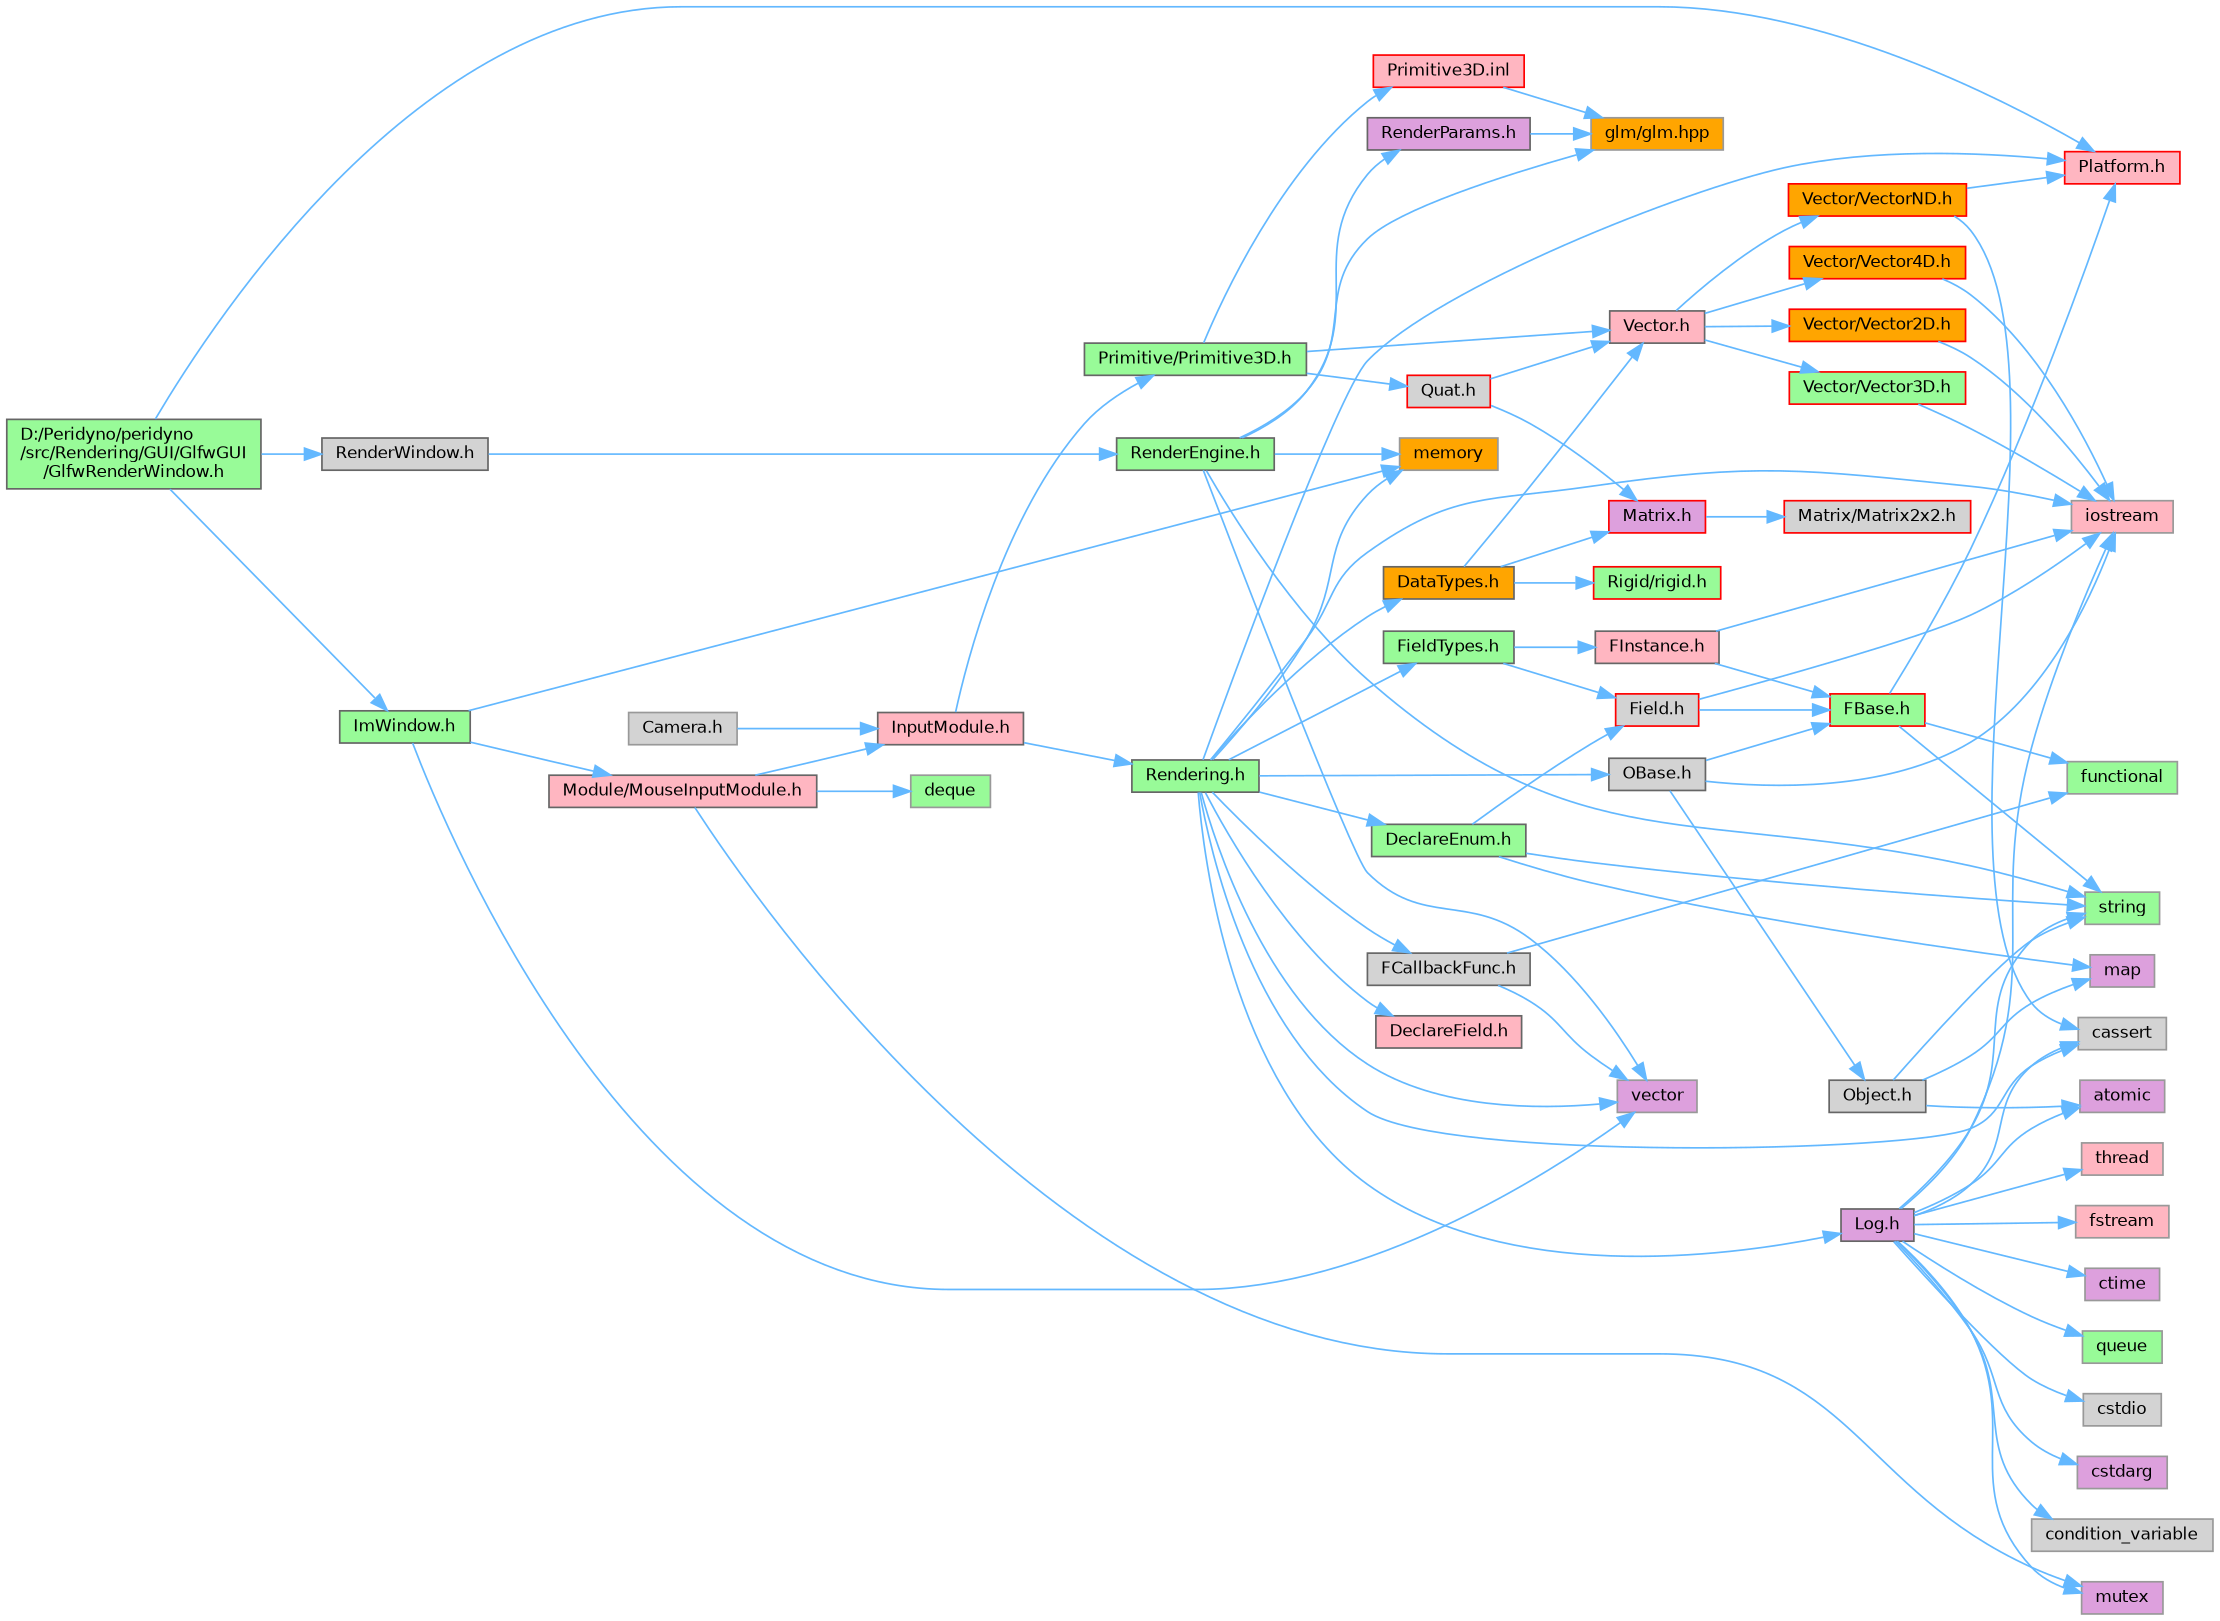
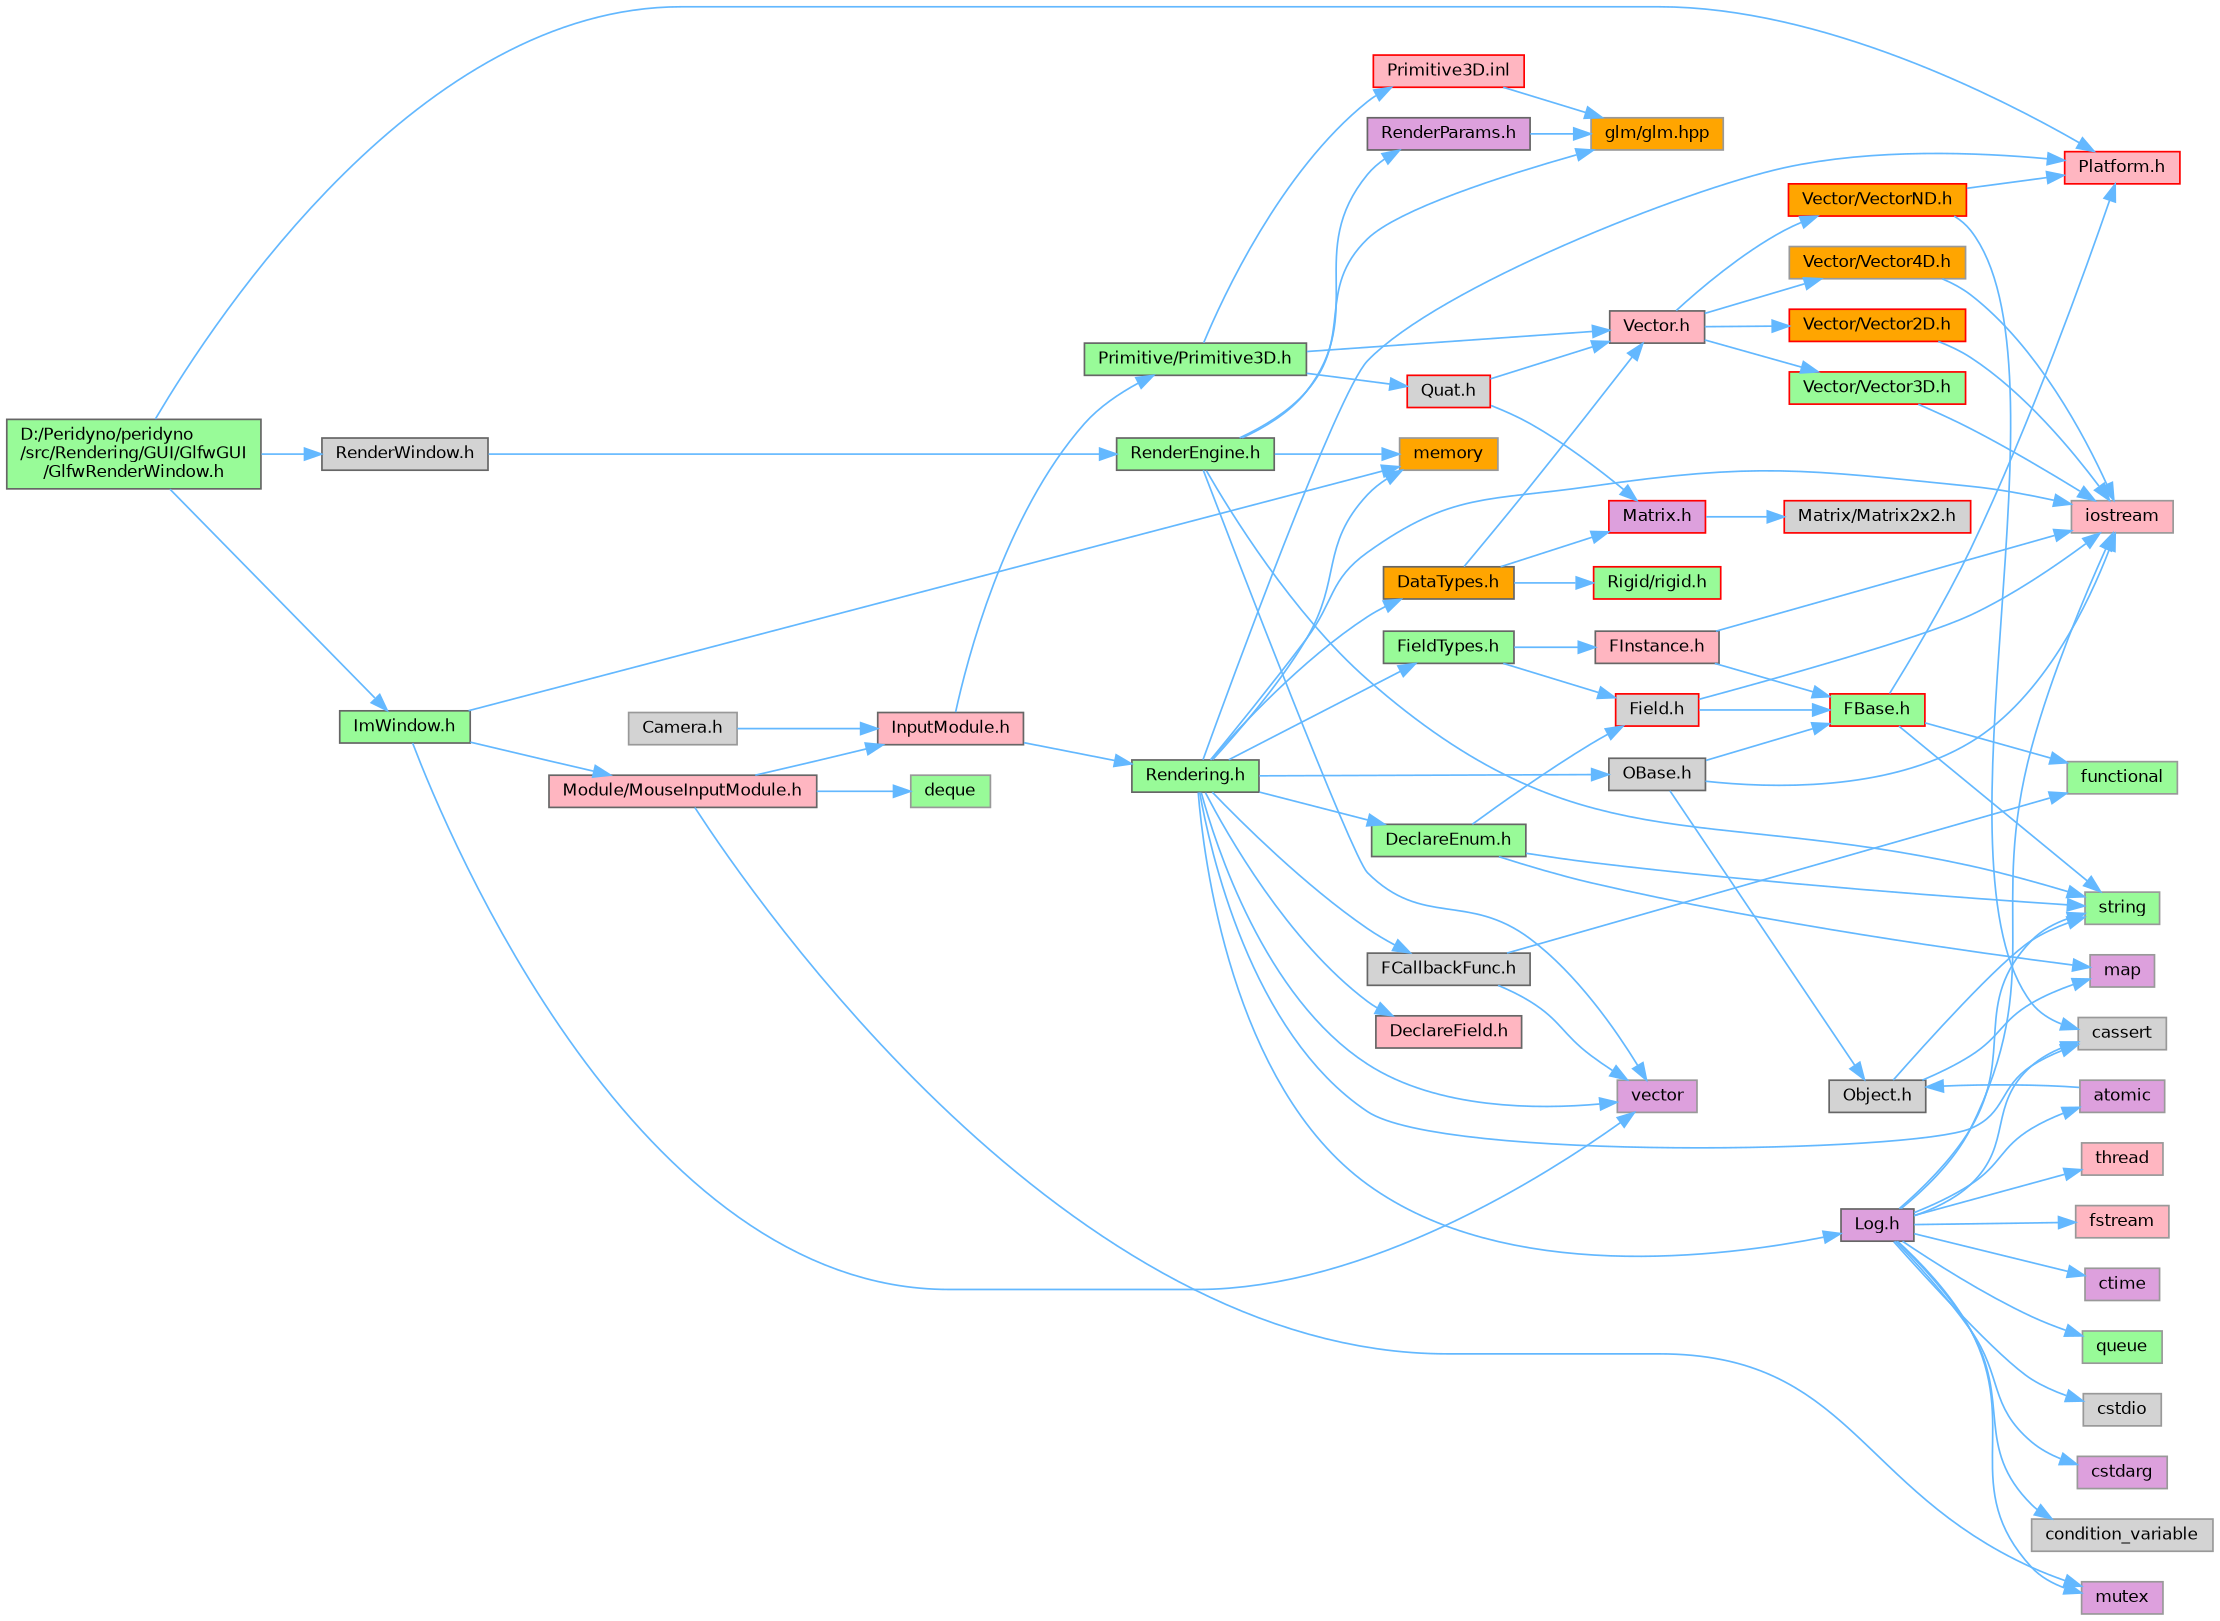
(1877, 263) -> (1877, 263)
(2018, 1108) -> (2028, 1085)
